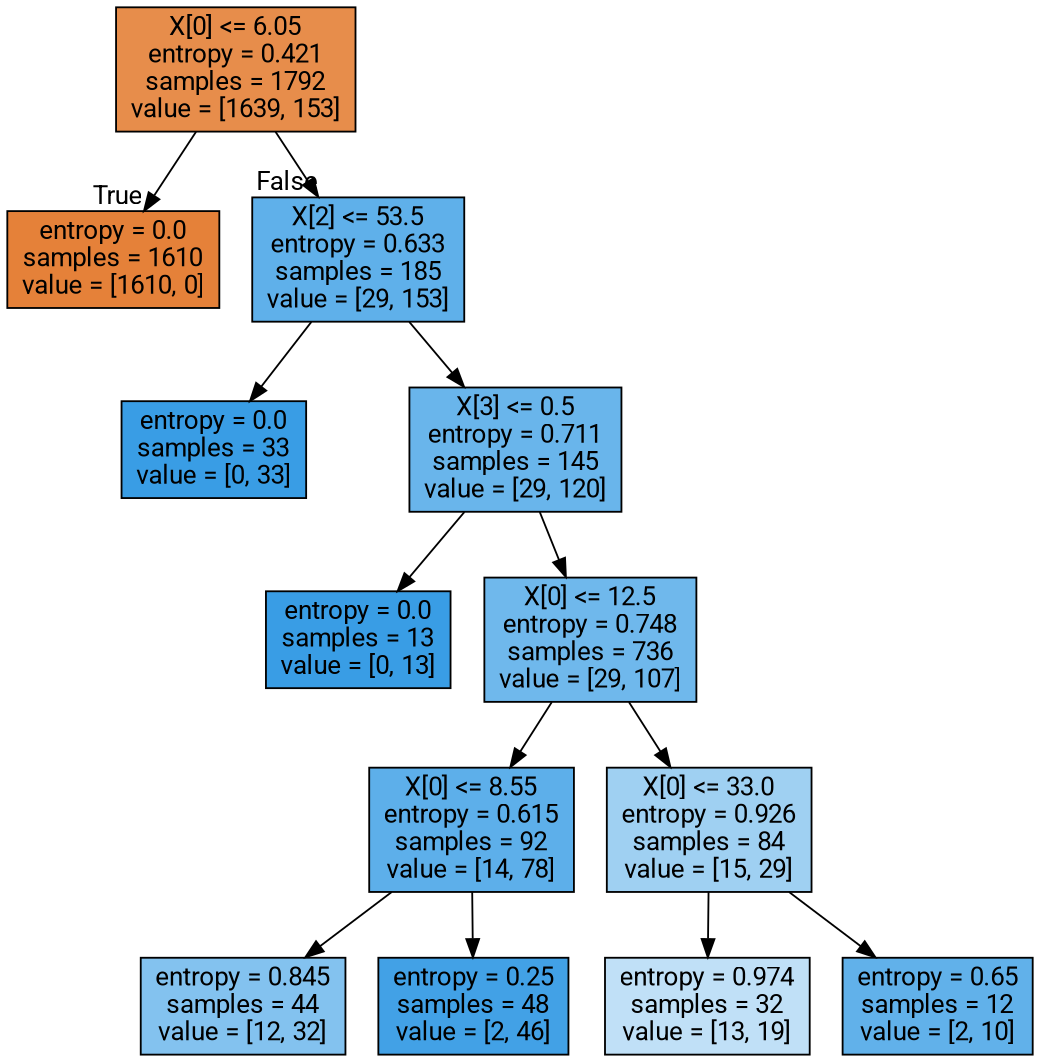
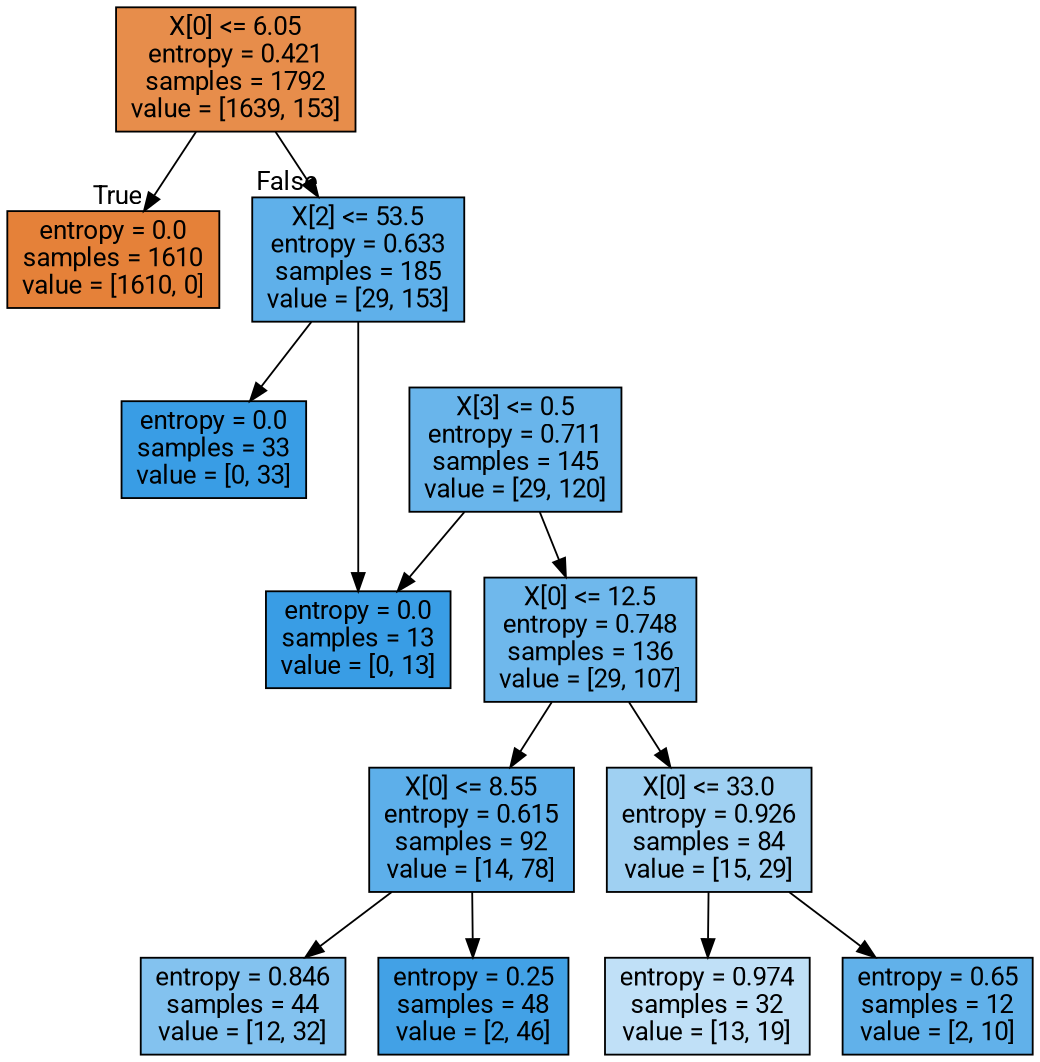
(431, 347) -> (358, 447)
(590, 640) -> (590, 640)
(243, 1006) -> (243, 1006)
